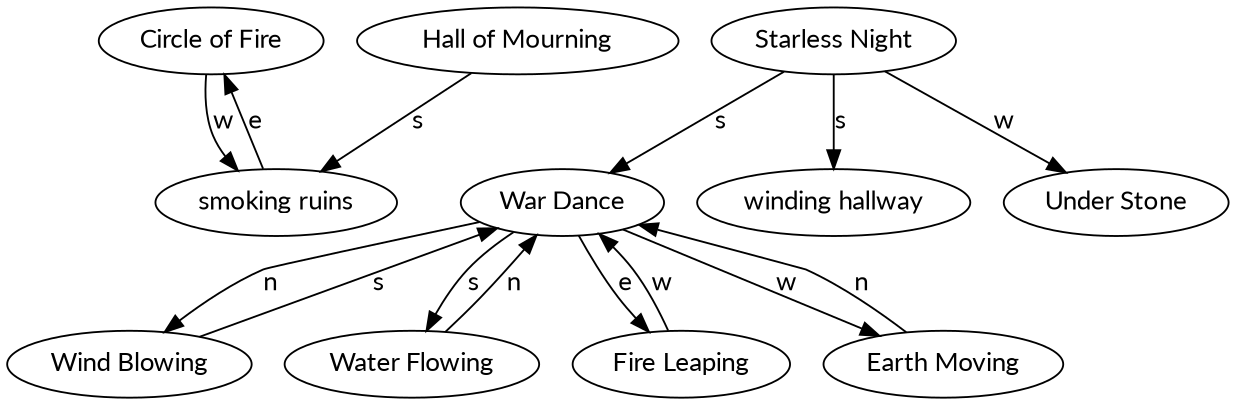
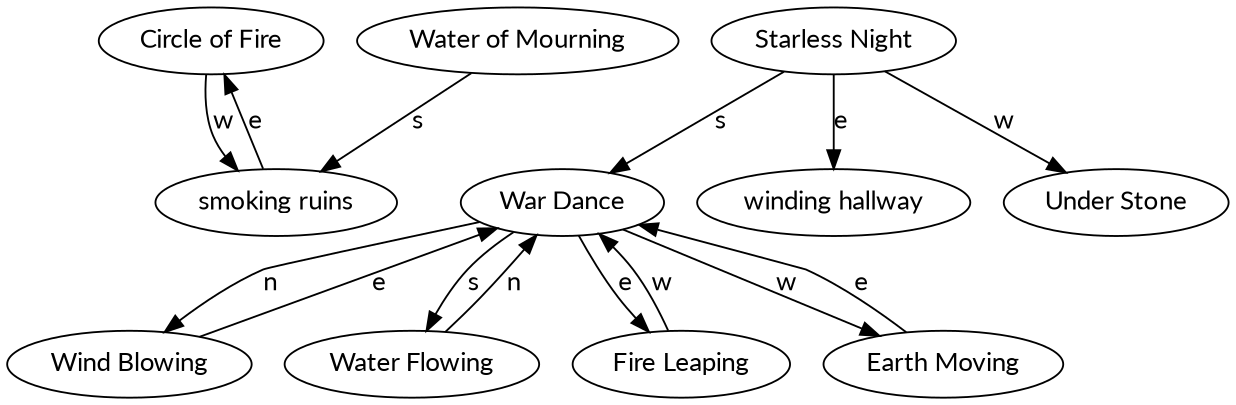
(518, 41) -> (518, 41)
(841, 122) -> (841, 122)
(379, 283) -> (379, 283)
(862, 283) -> (862, 283)
